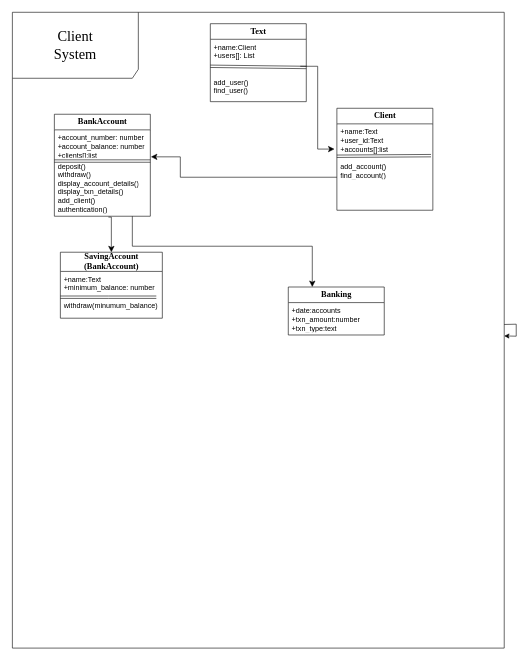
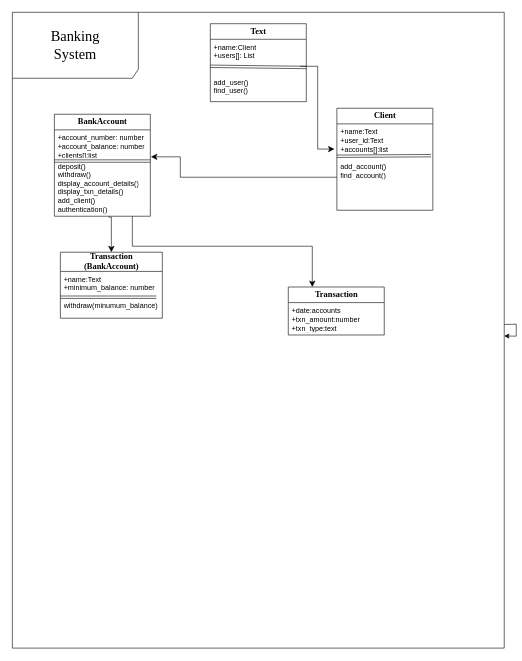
(75, 45) -> (75, 45)
(112, 262) -> (112, 262)
(337, 295) -> (337, 295)
